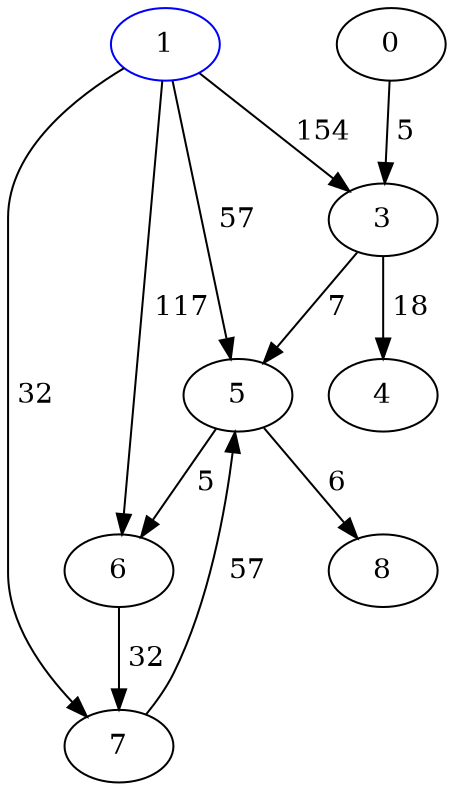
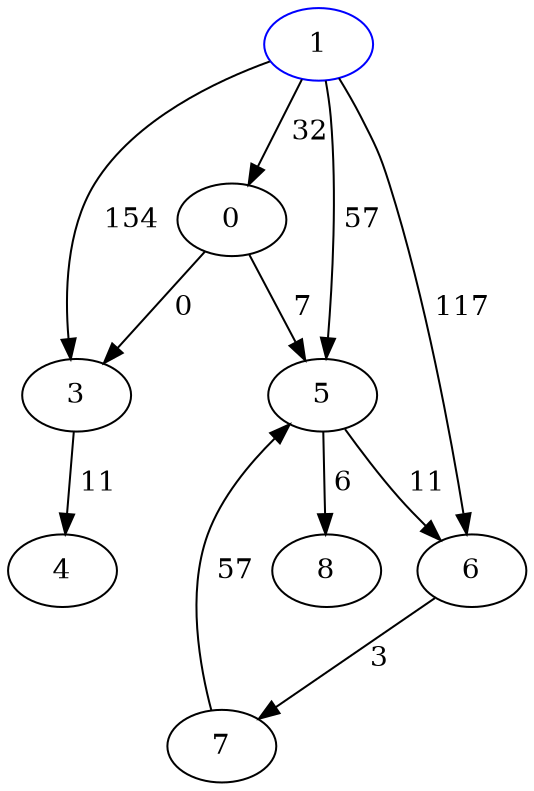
(401, 132) -> (179, 308)
(317, 300) -> (272, 298)
(406, 308) -> (94, 483)
(8, 371) -> (280, 123)
(202, 483) -> (422, 483)
(142, 658) -> (375, 658)
